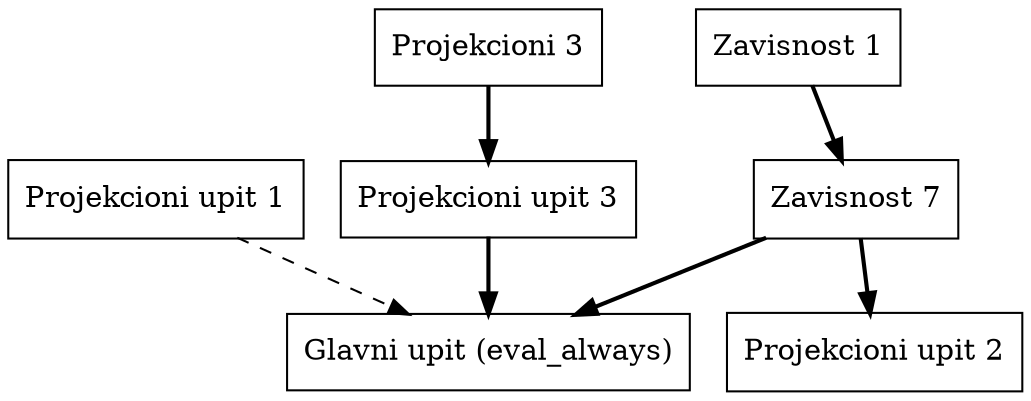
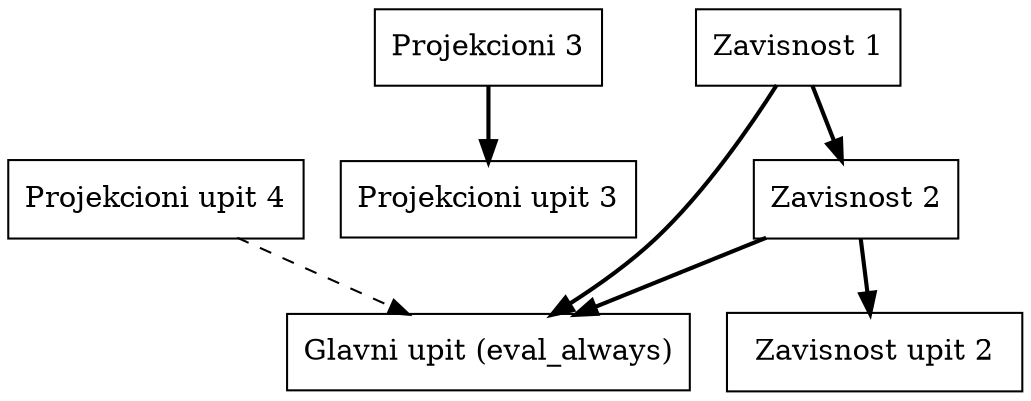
(156, 199) -> (156, 199)
(856, 199) -> (856, 199)
(488, 265) -> (686, 207)
(875, 352) -> (875, 352)
